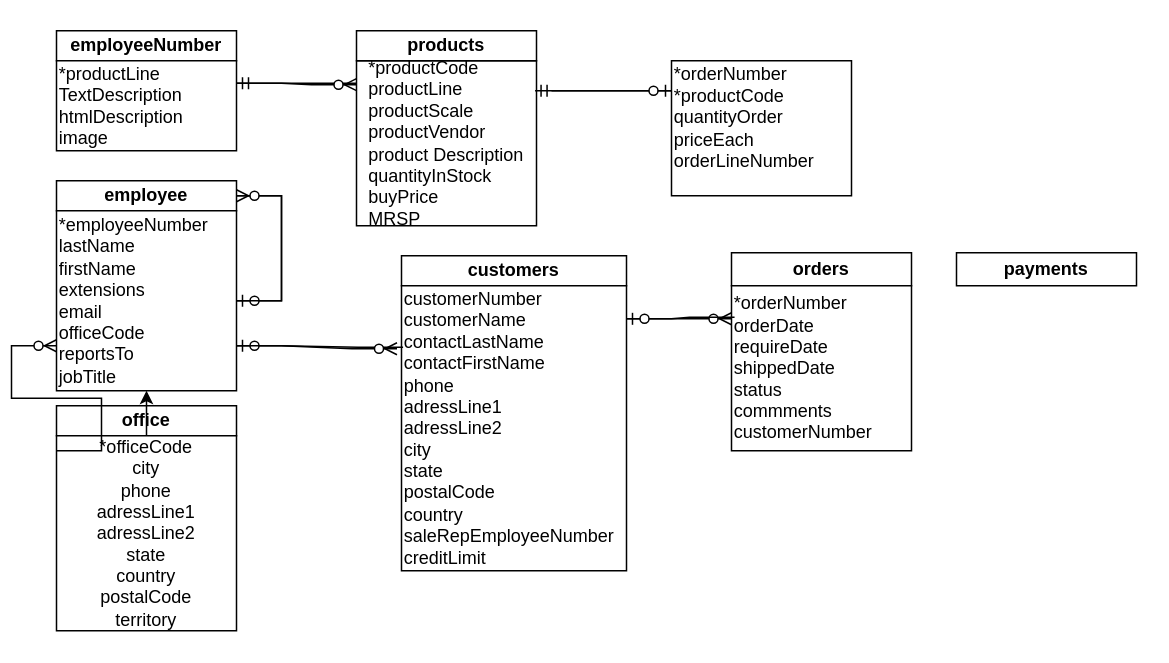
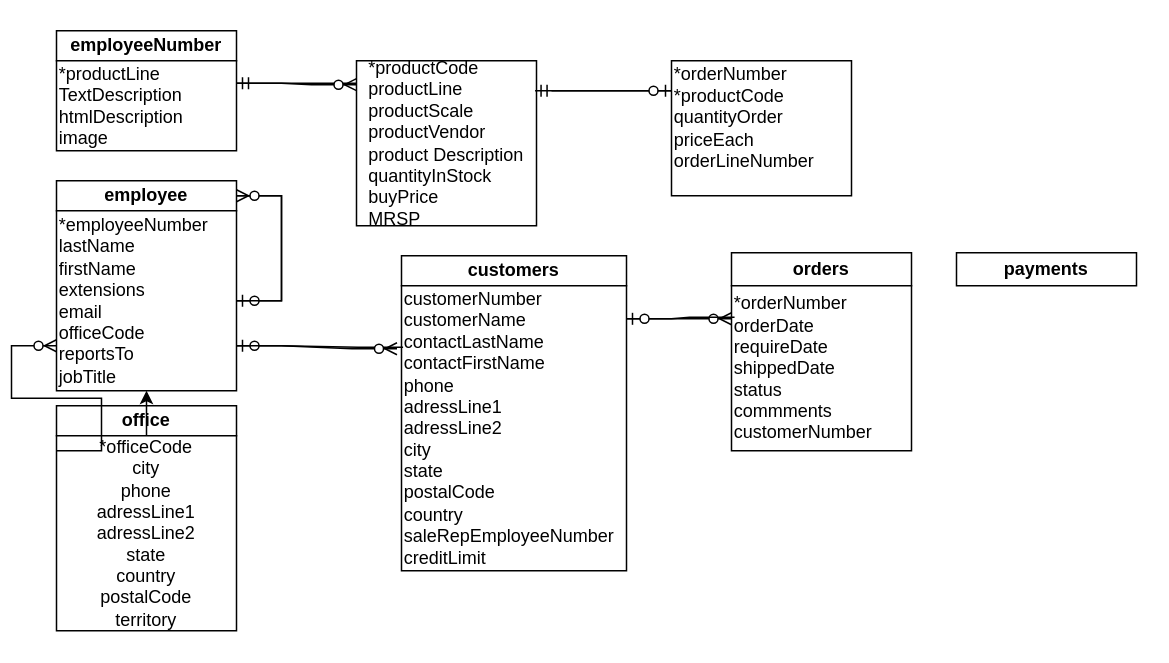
(446, 46) -> none
